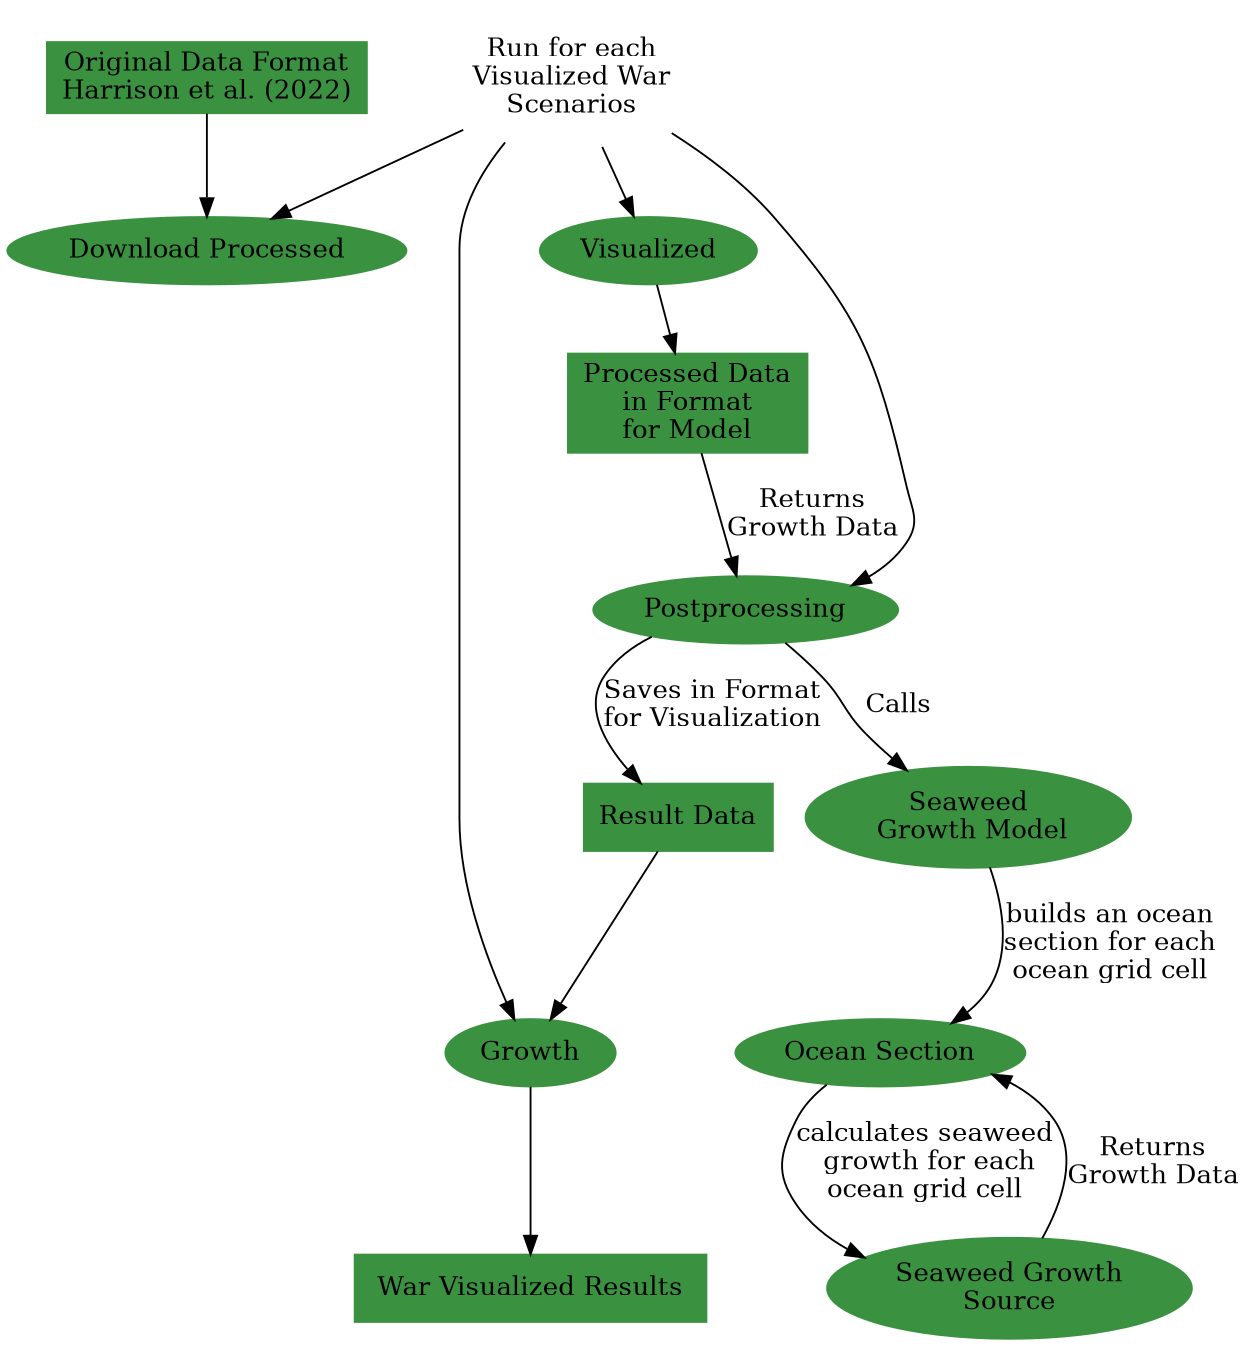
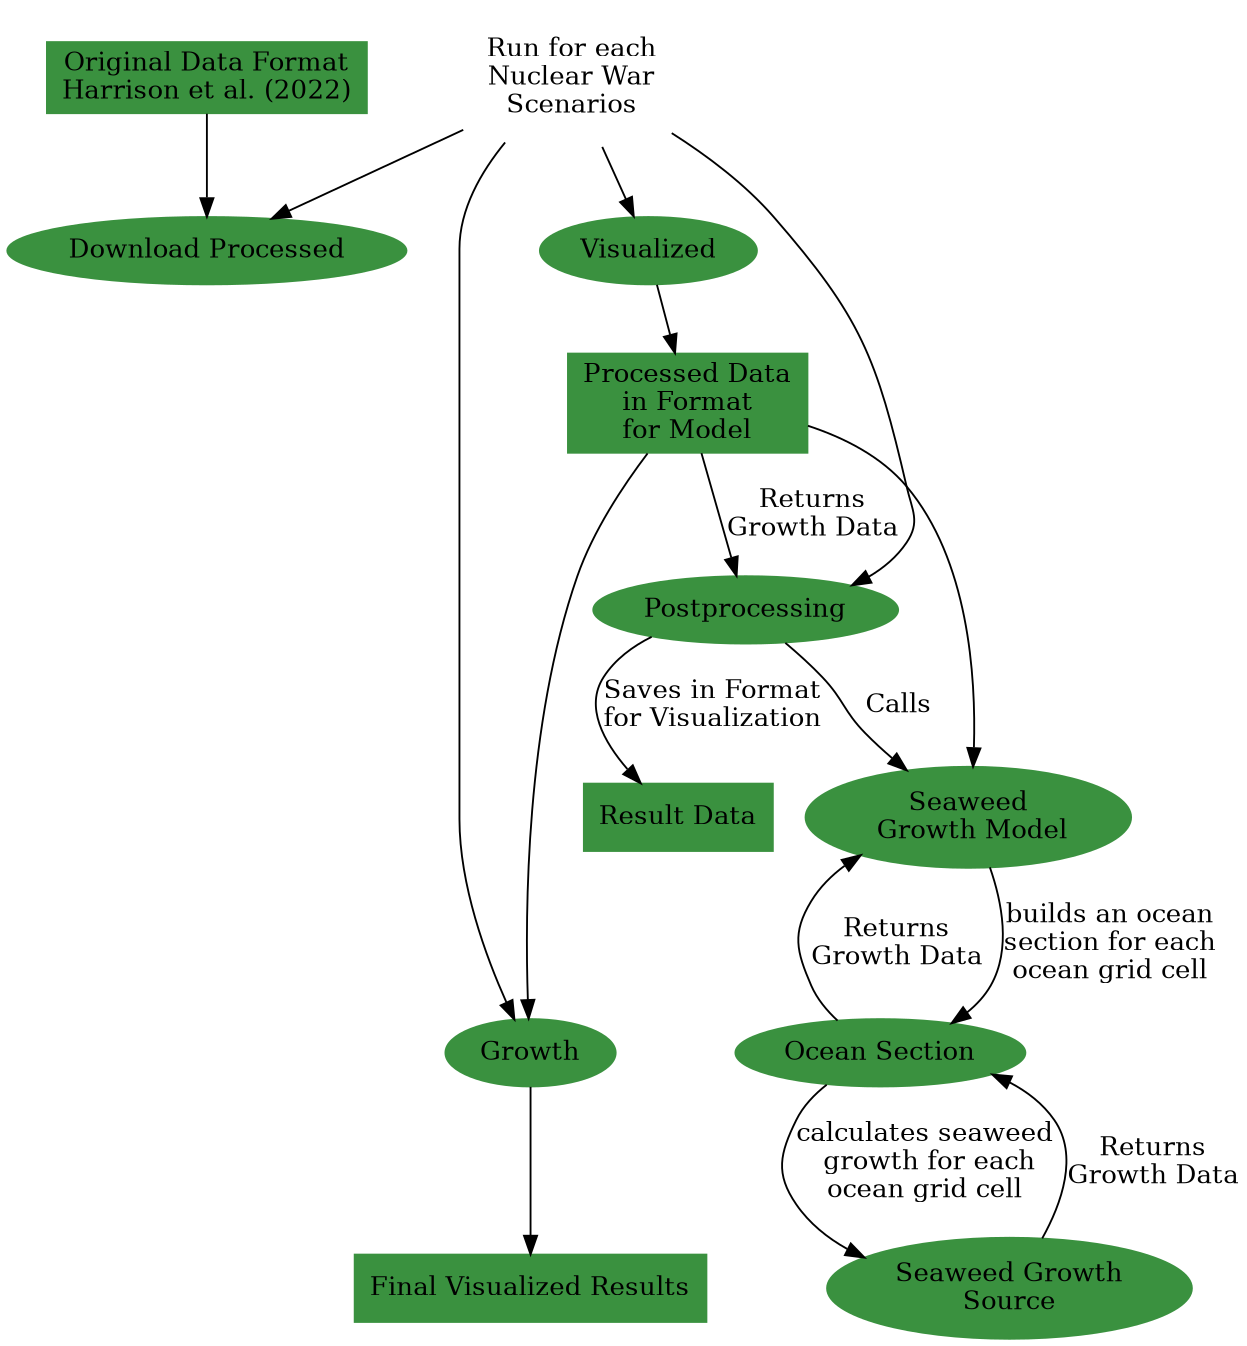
(572, 78) -> (572, 78)
none -> (946, 555)
(609, 927) -> (544, 715)
none -> (798, 941)
(531, 1288) -> (531, 1288)
